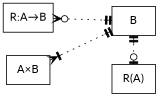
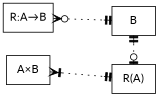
(83, 45) -> (83, 75)
